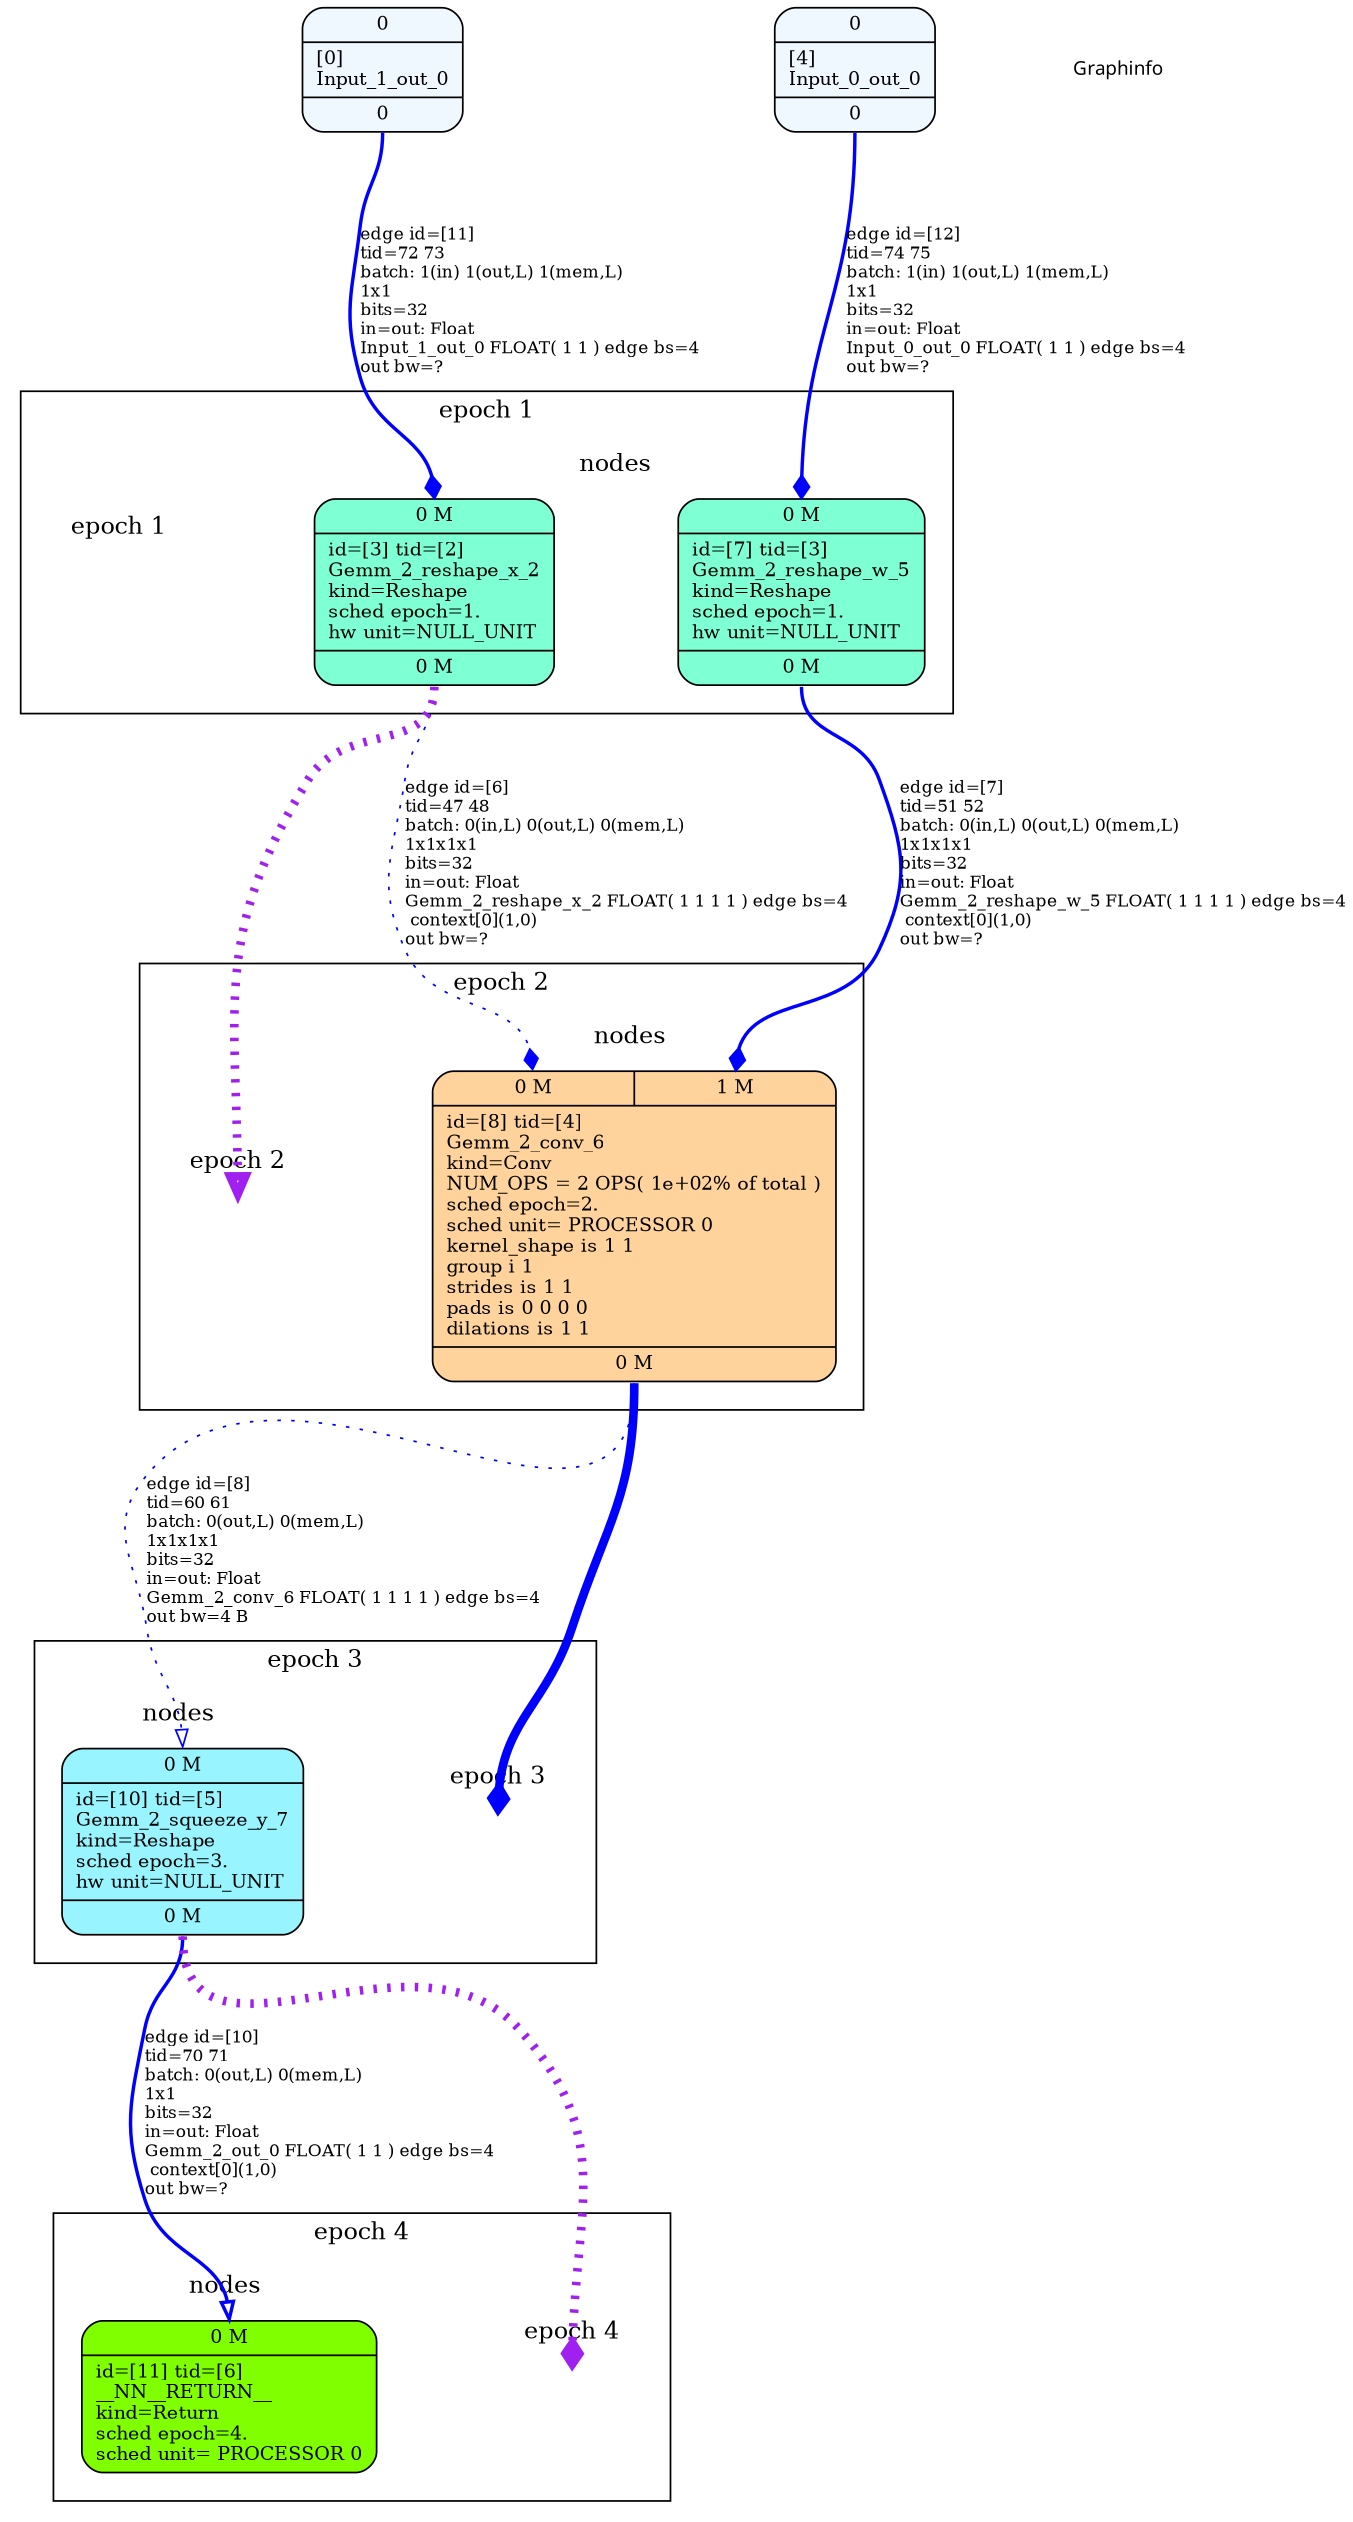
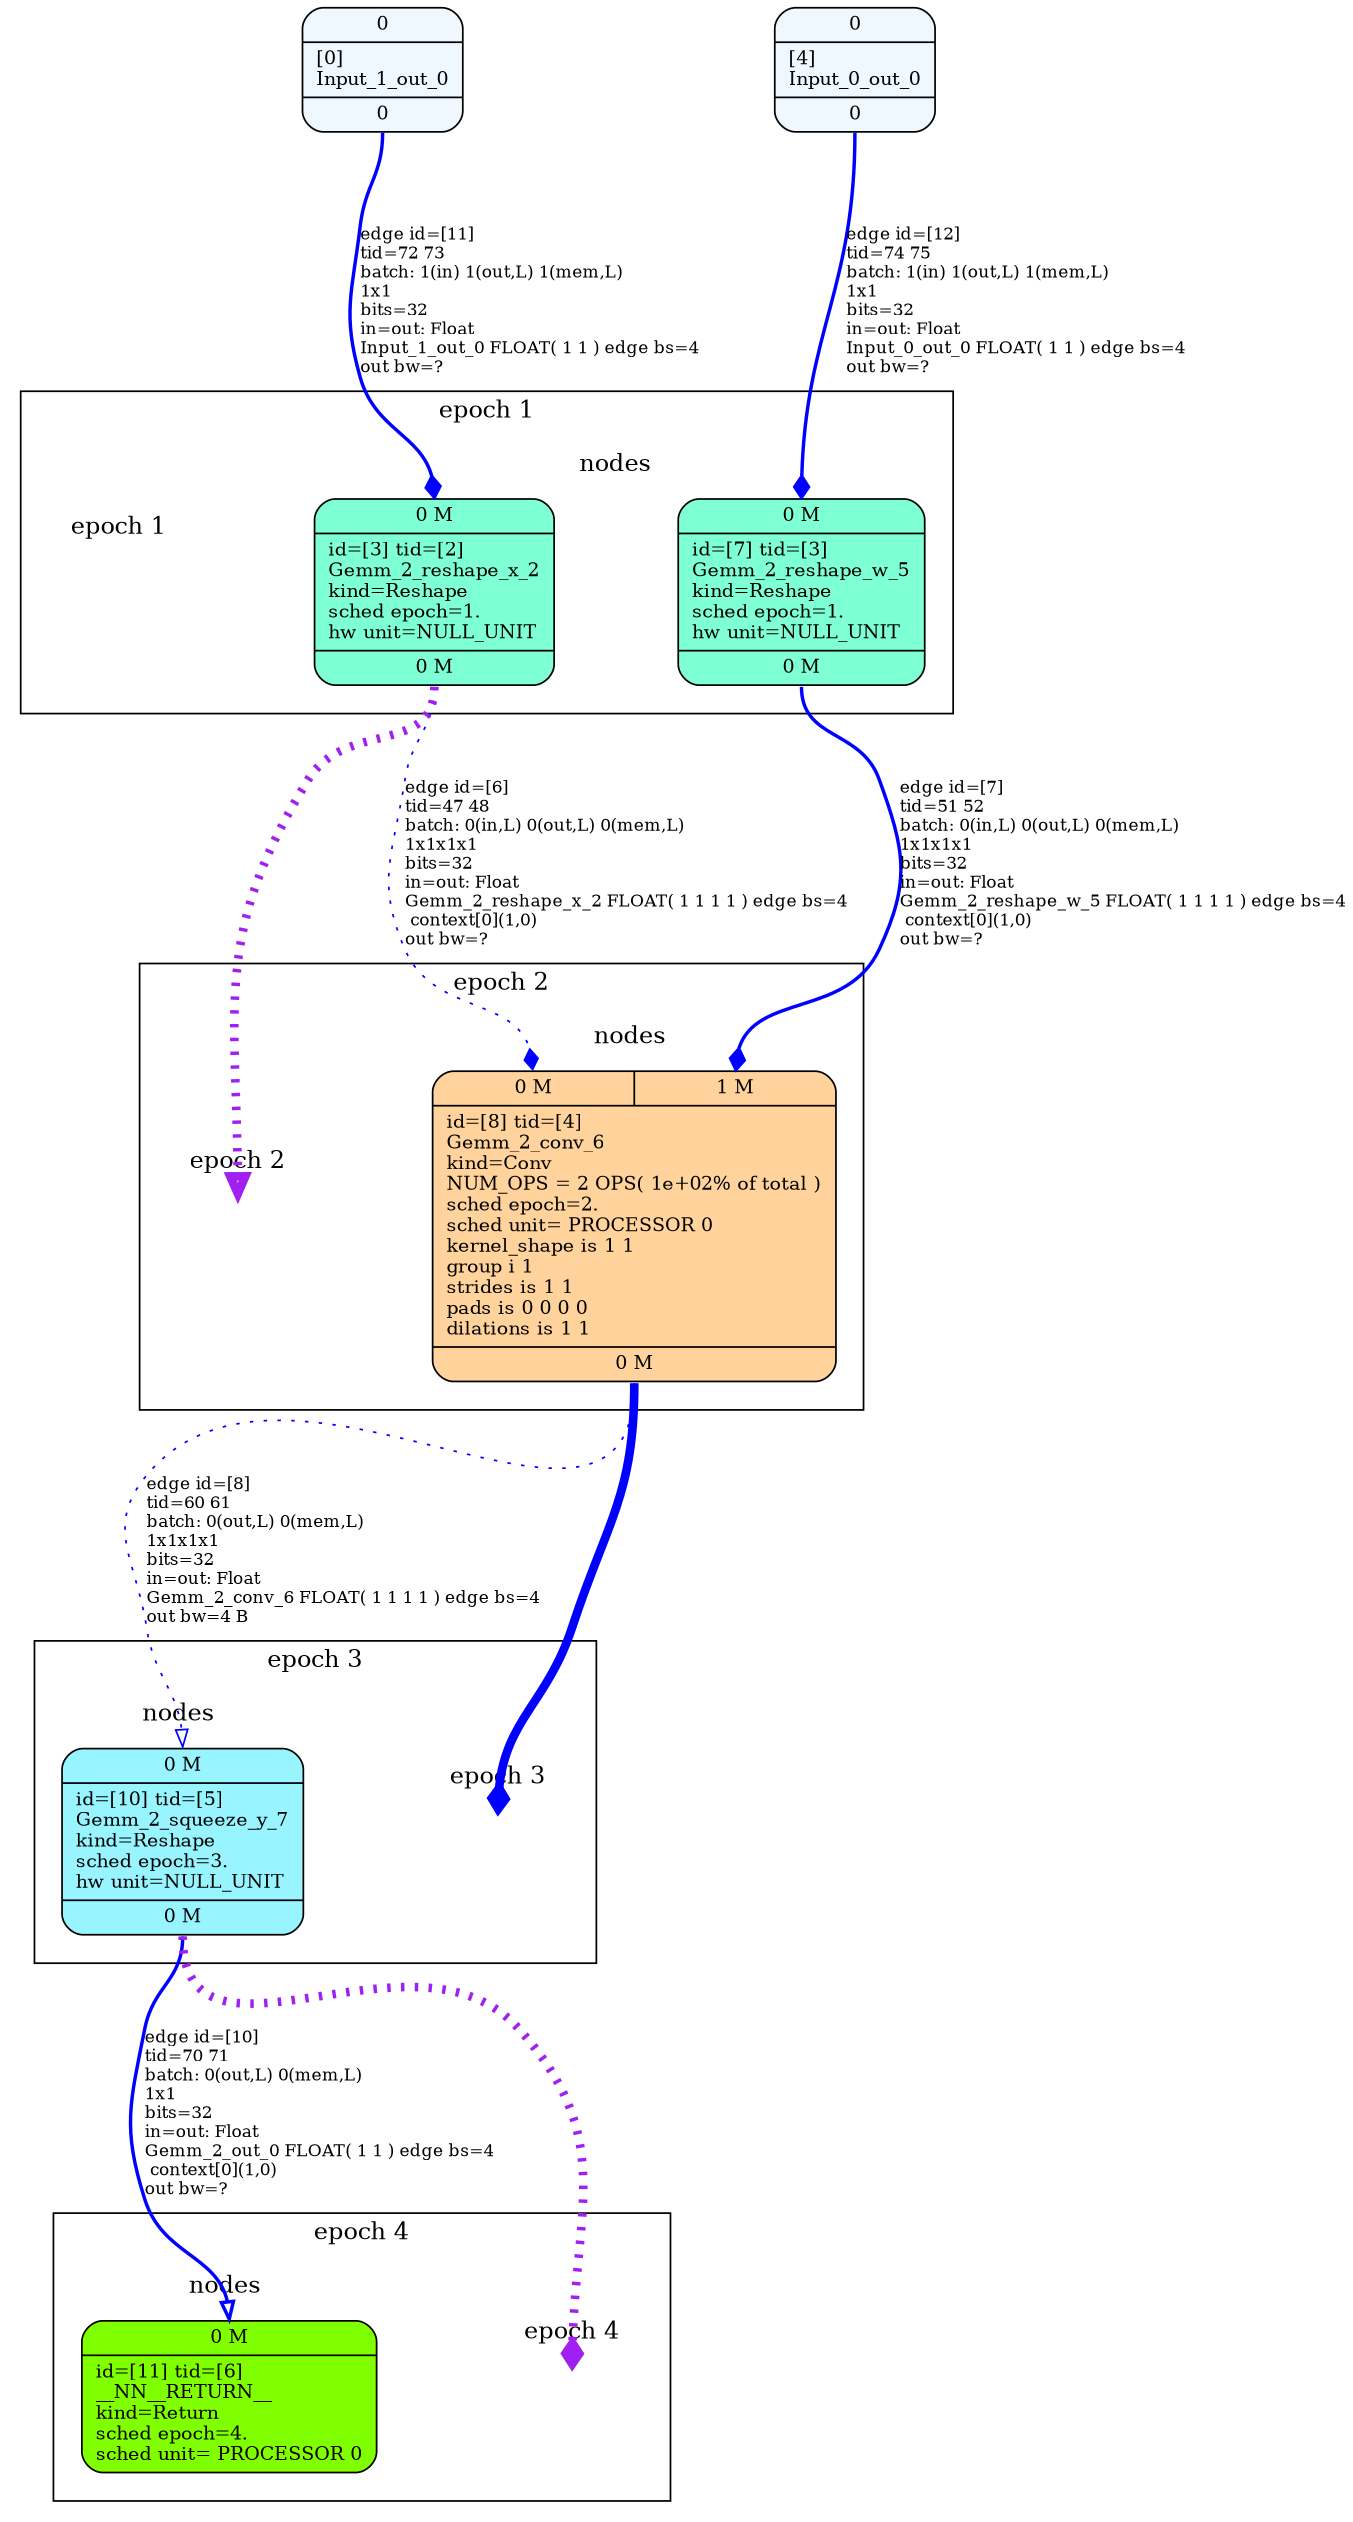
(1119, 70) -> none
